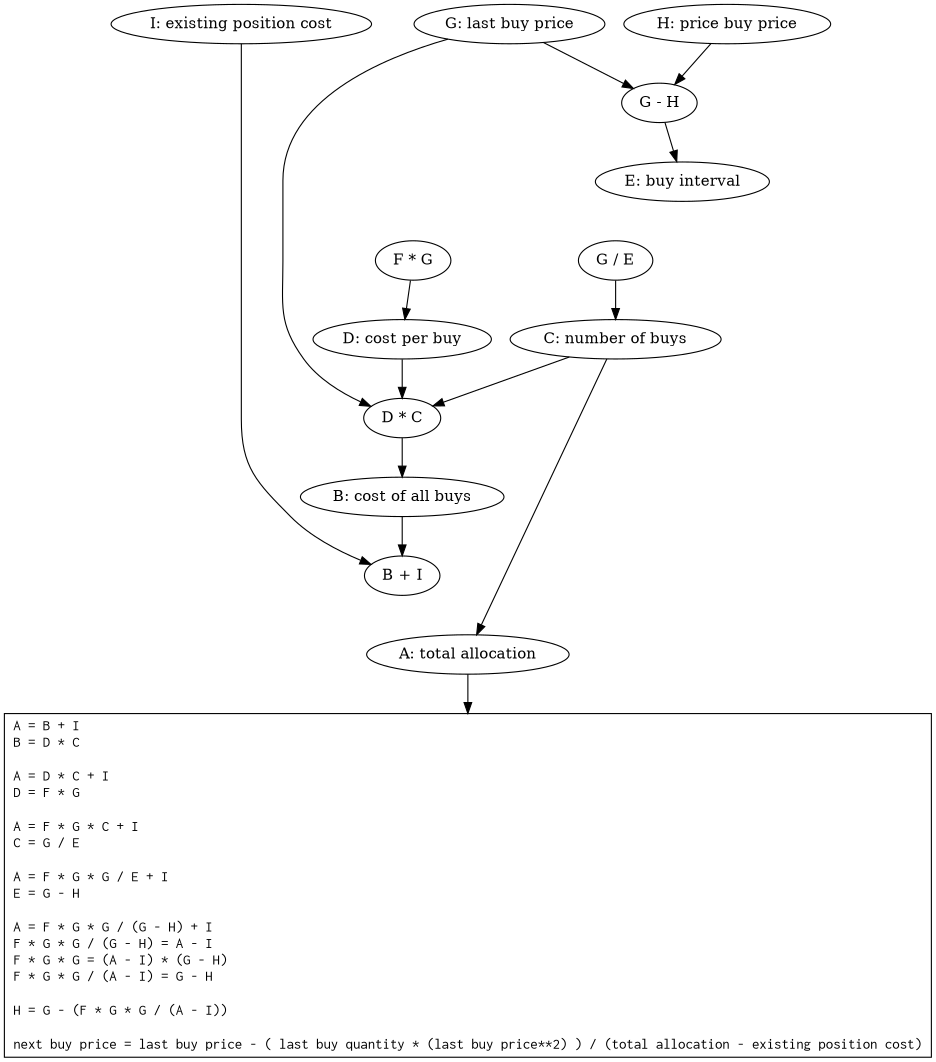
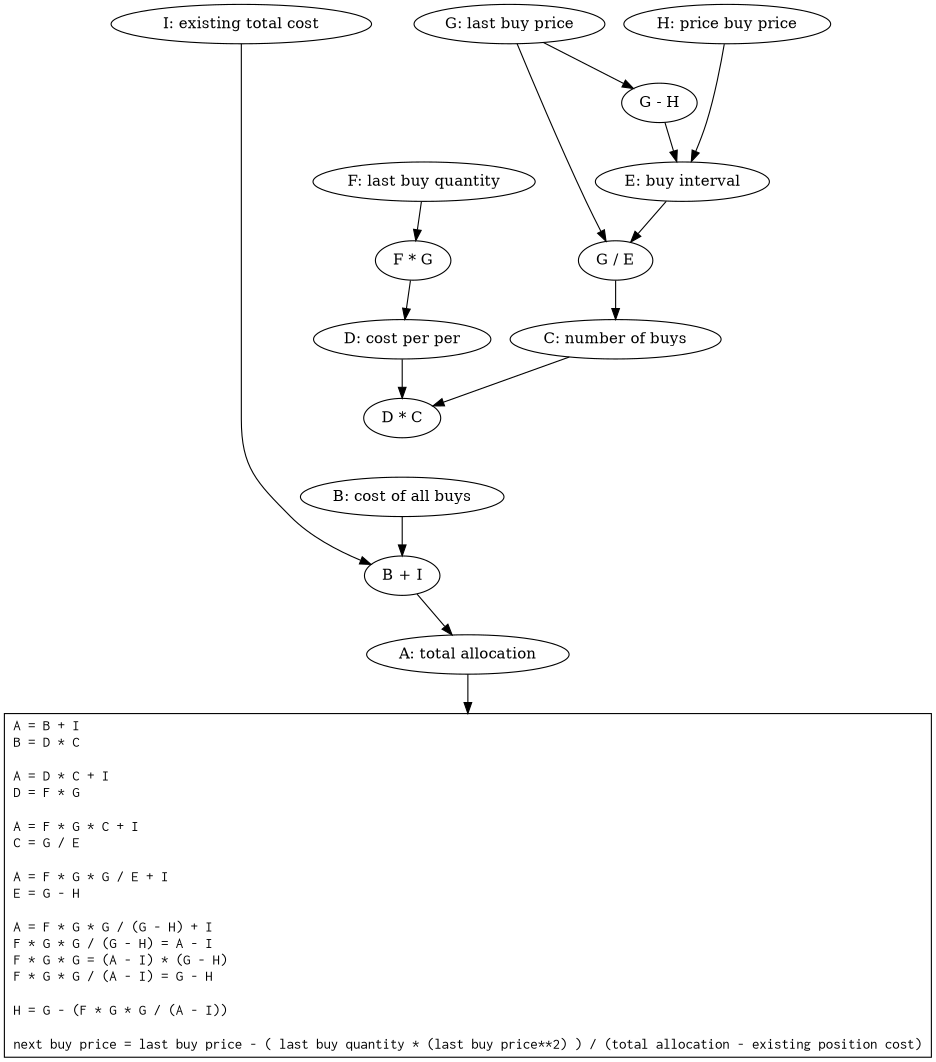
(241, 24) -> (241, 24)
(697, 60) -> (713, 99)
none -> (424, 182)
(283, 192) -> (557, 138)
none -> (652, 217)
(402, 339) -> (402, 339)
(402, 452) -> none
(544, 492) -> (431, 610)
